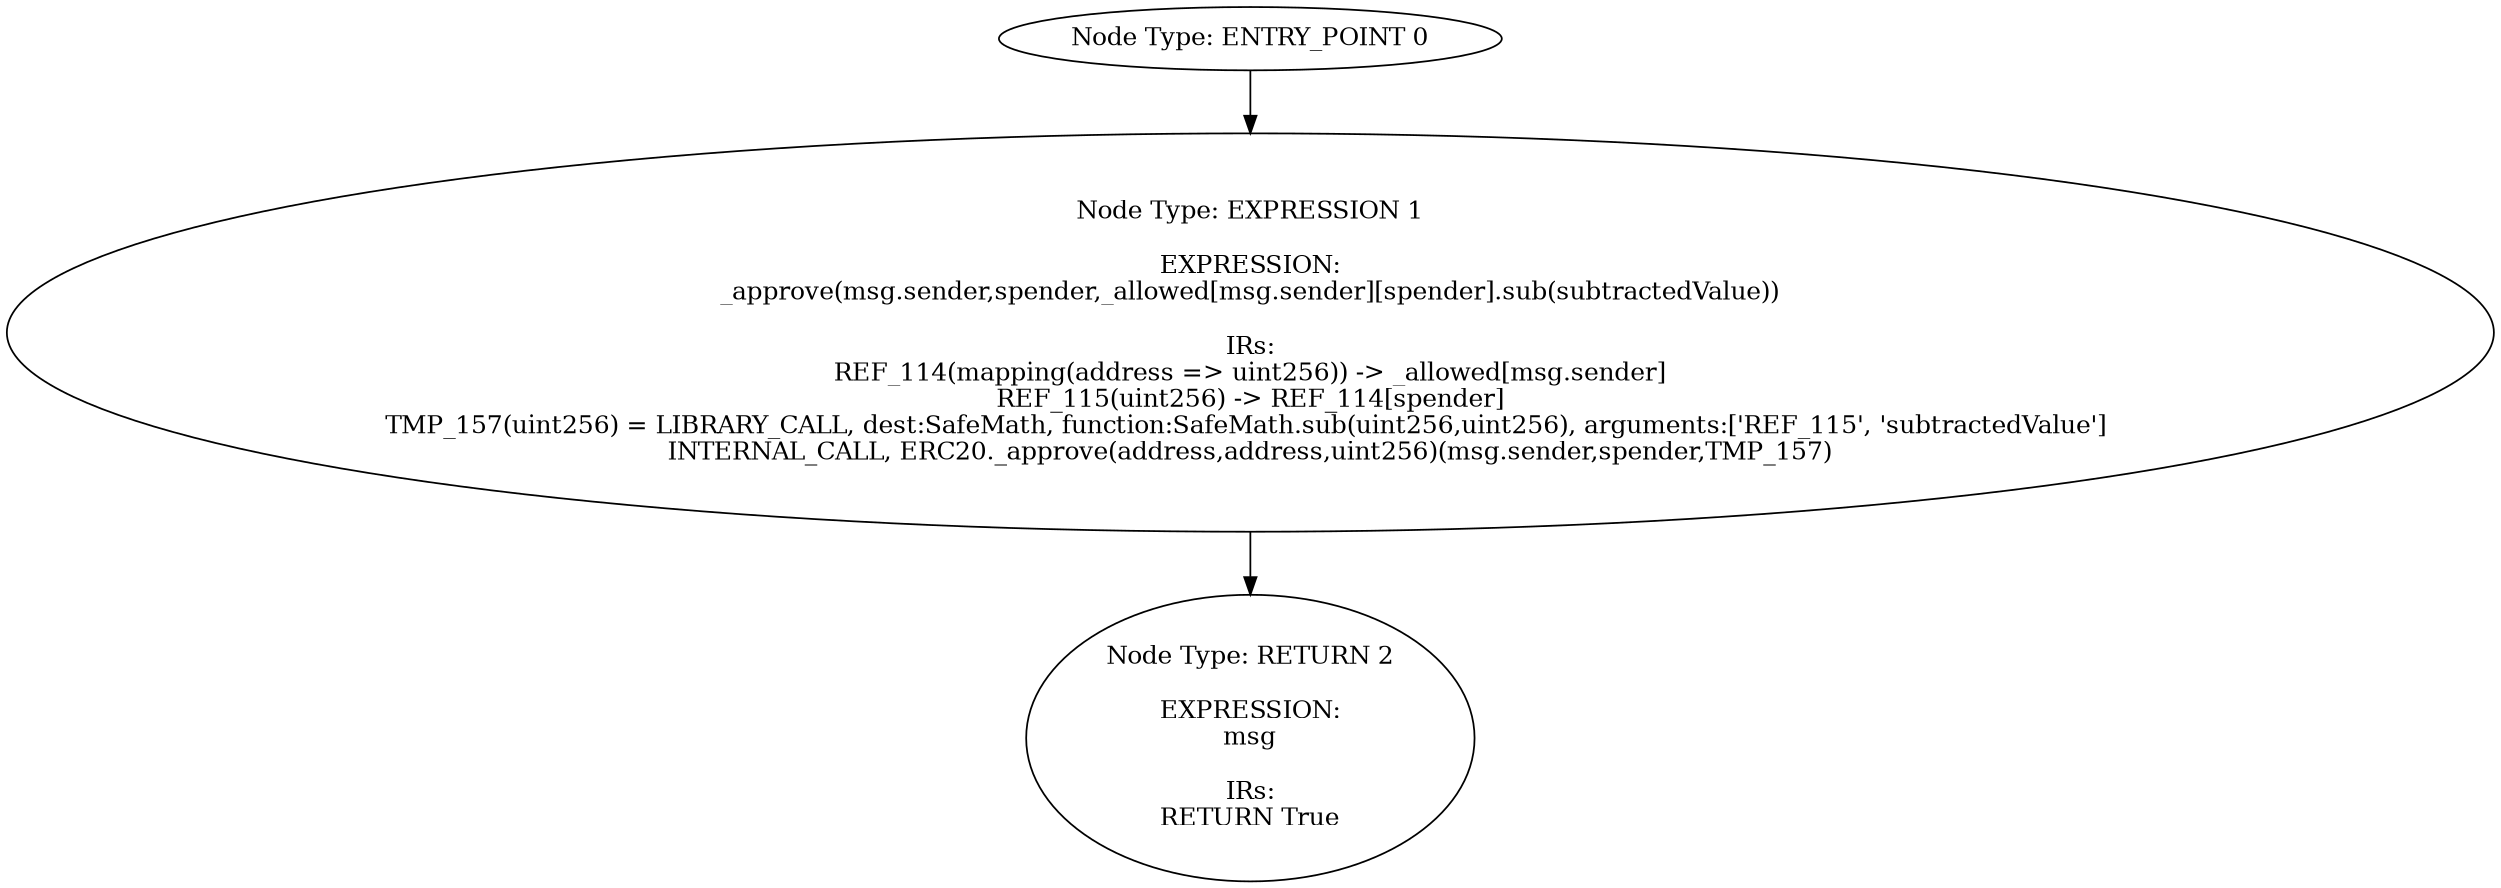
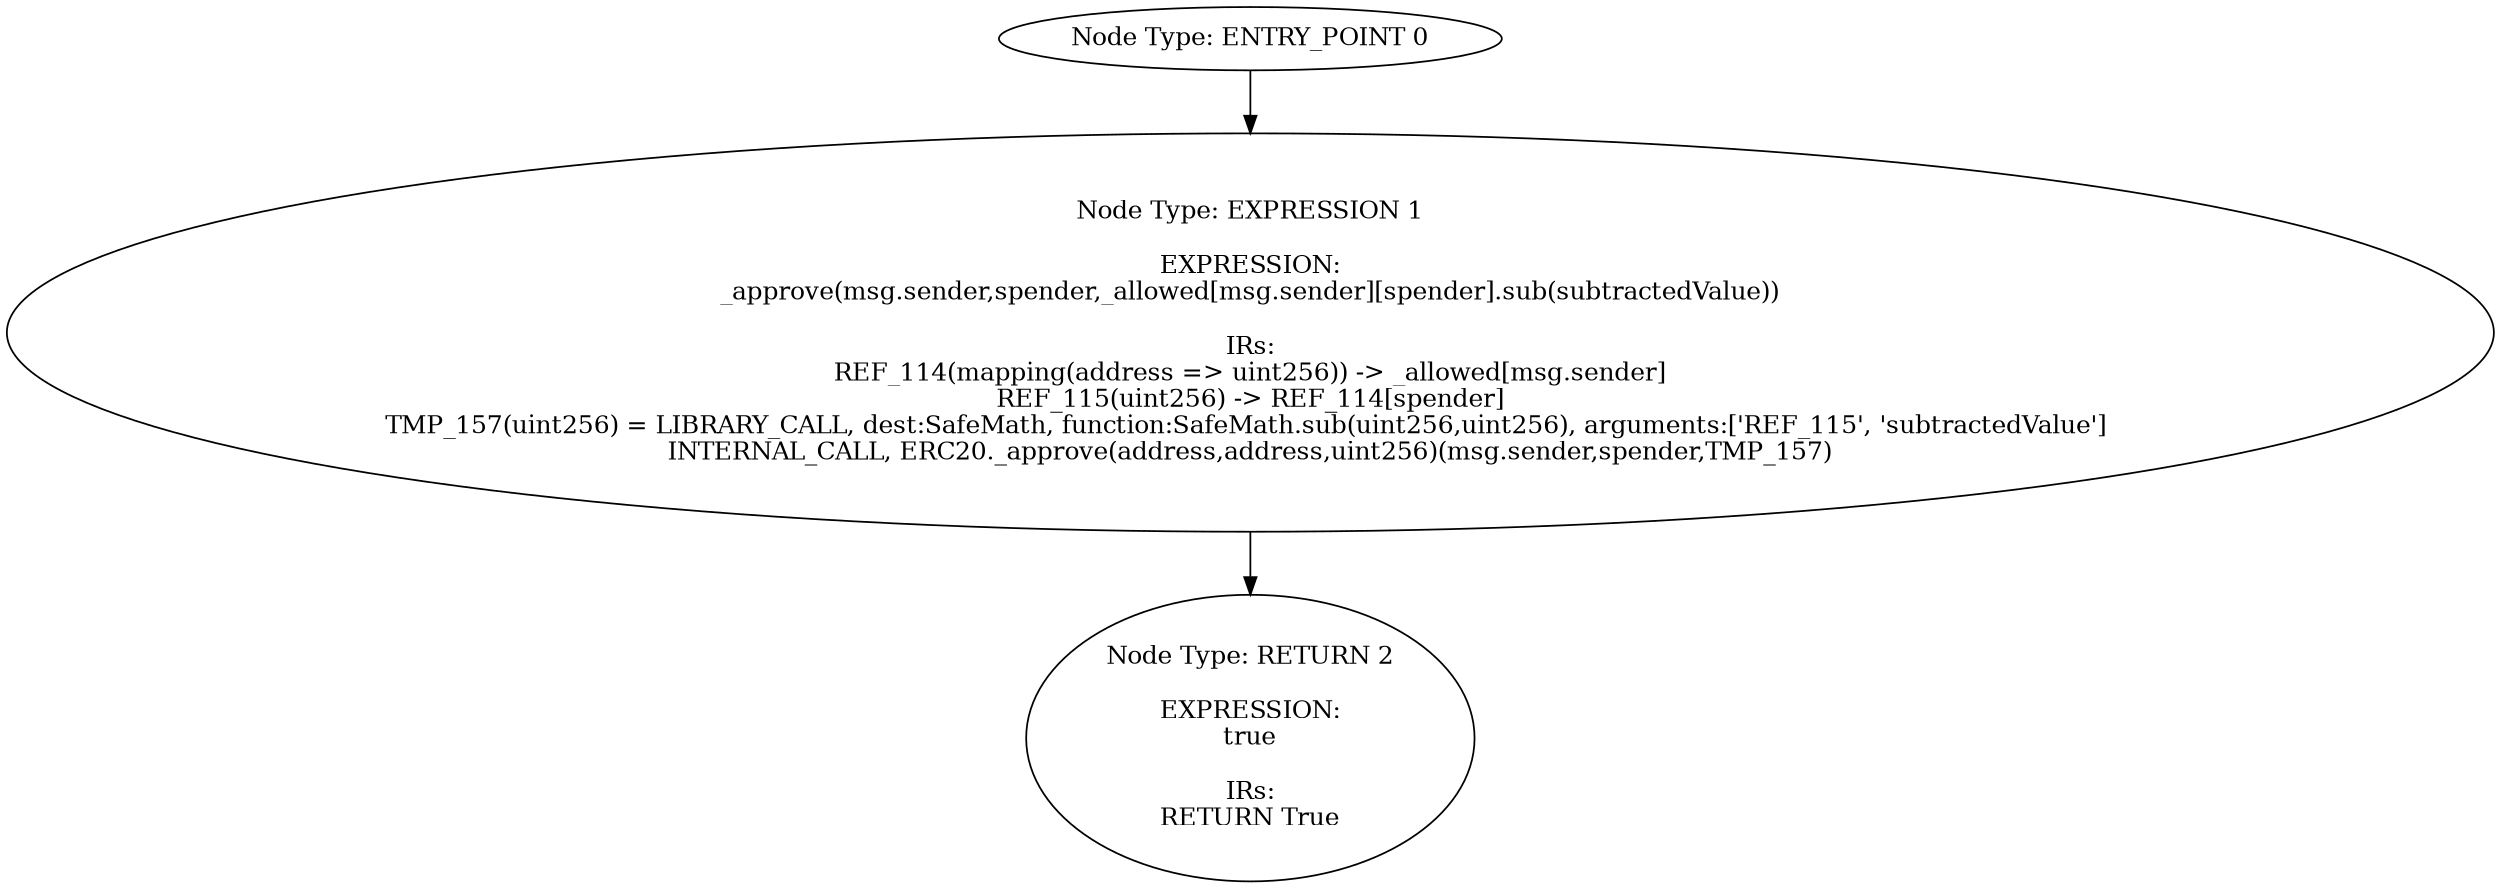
(1250, 738) -> (1250, 738)
